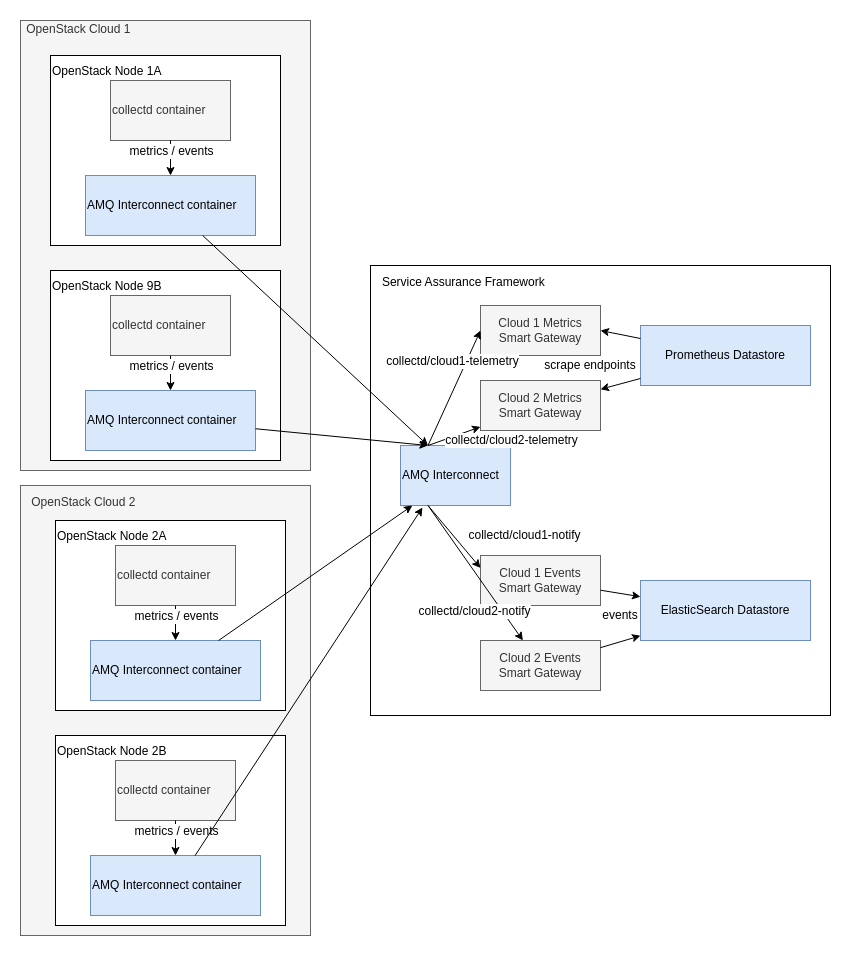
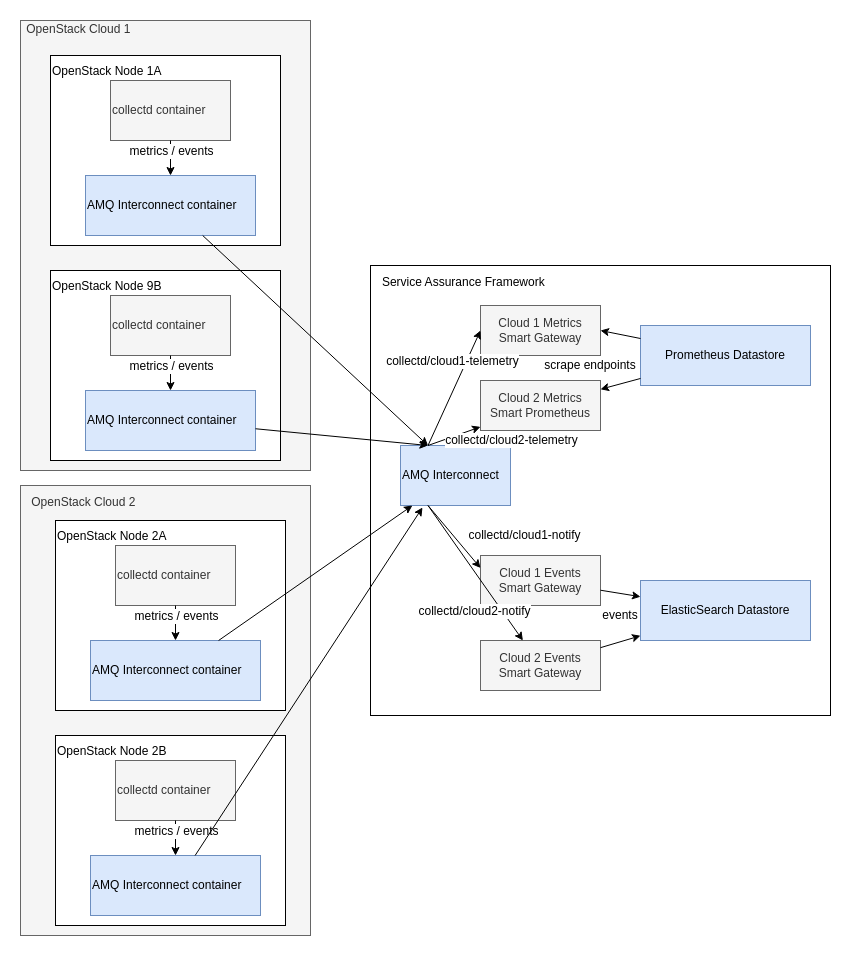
(541, 406) -> (541, 406)
